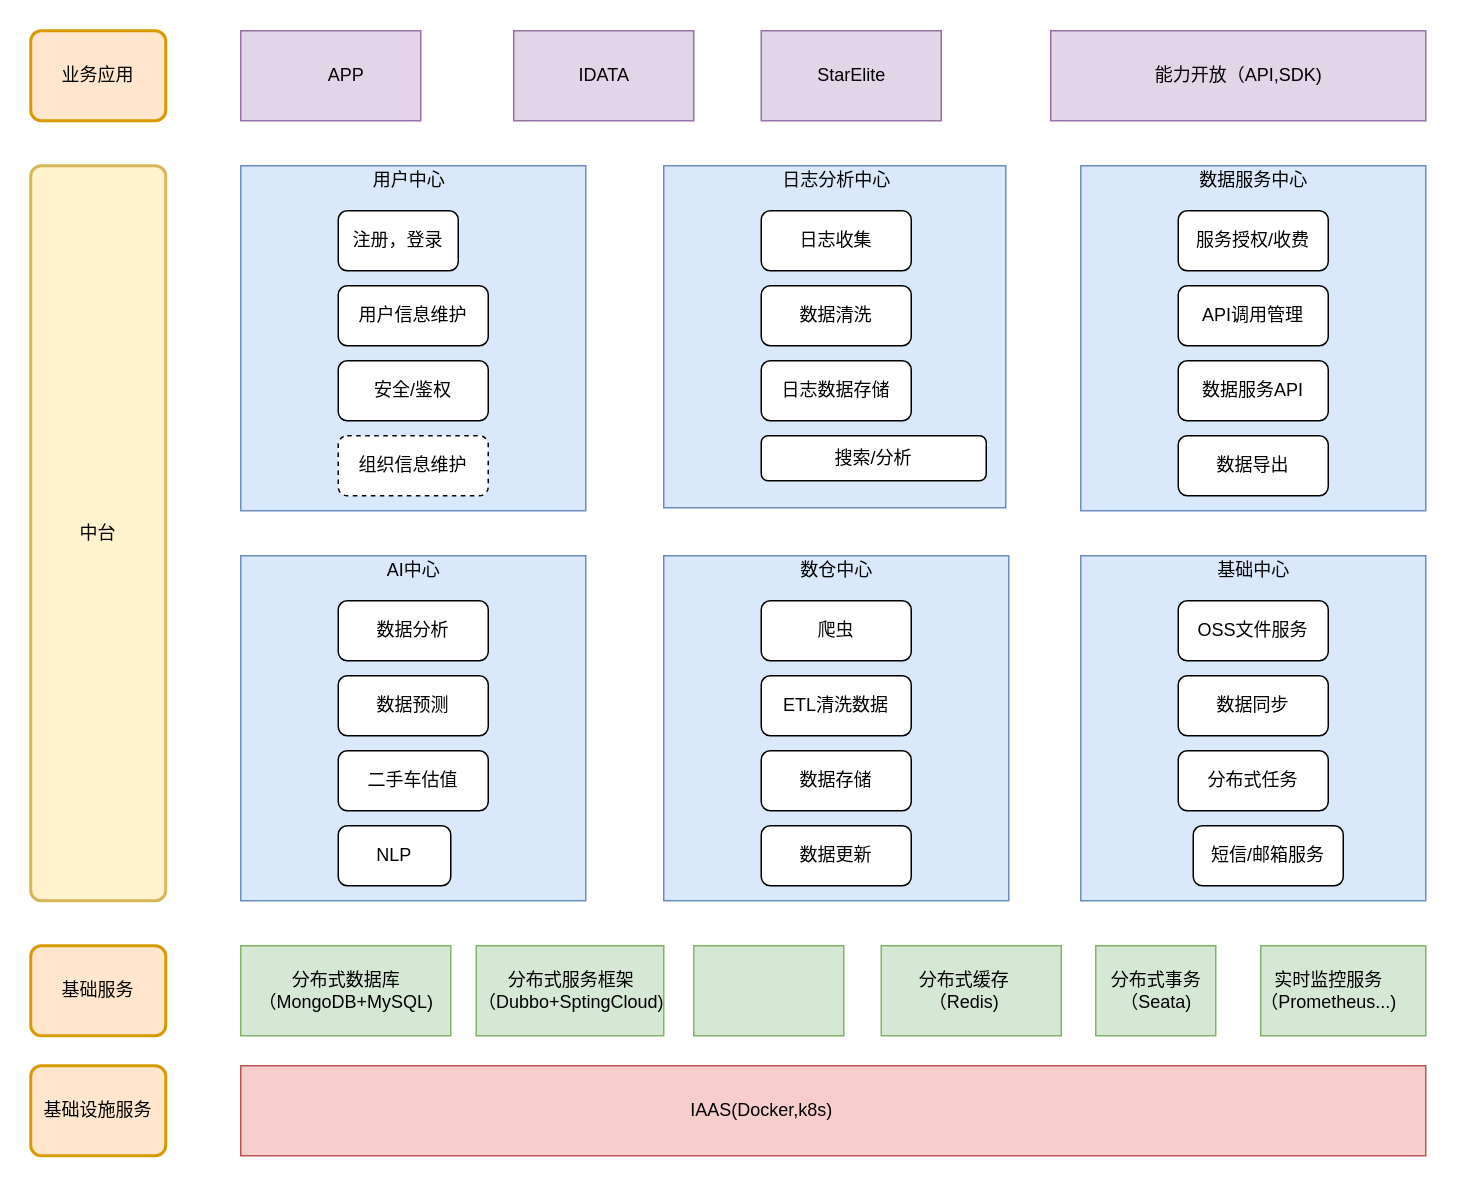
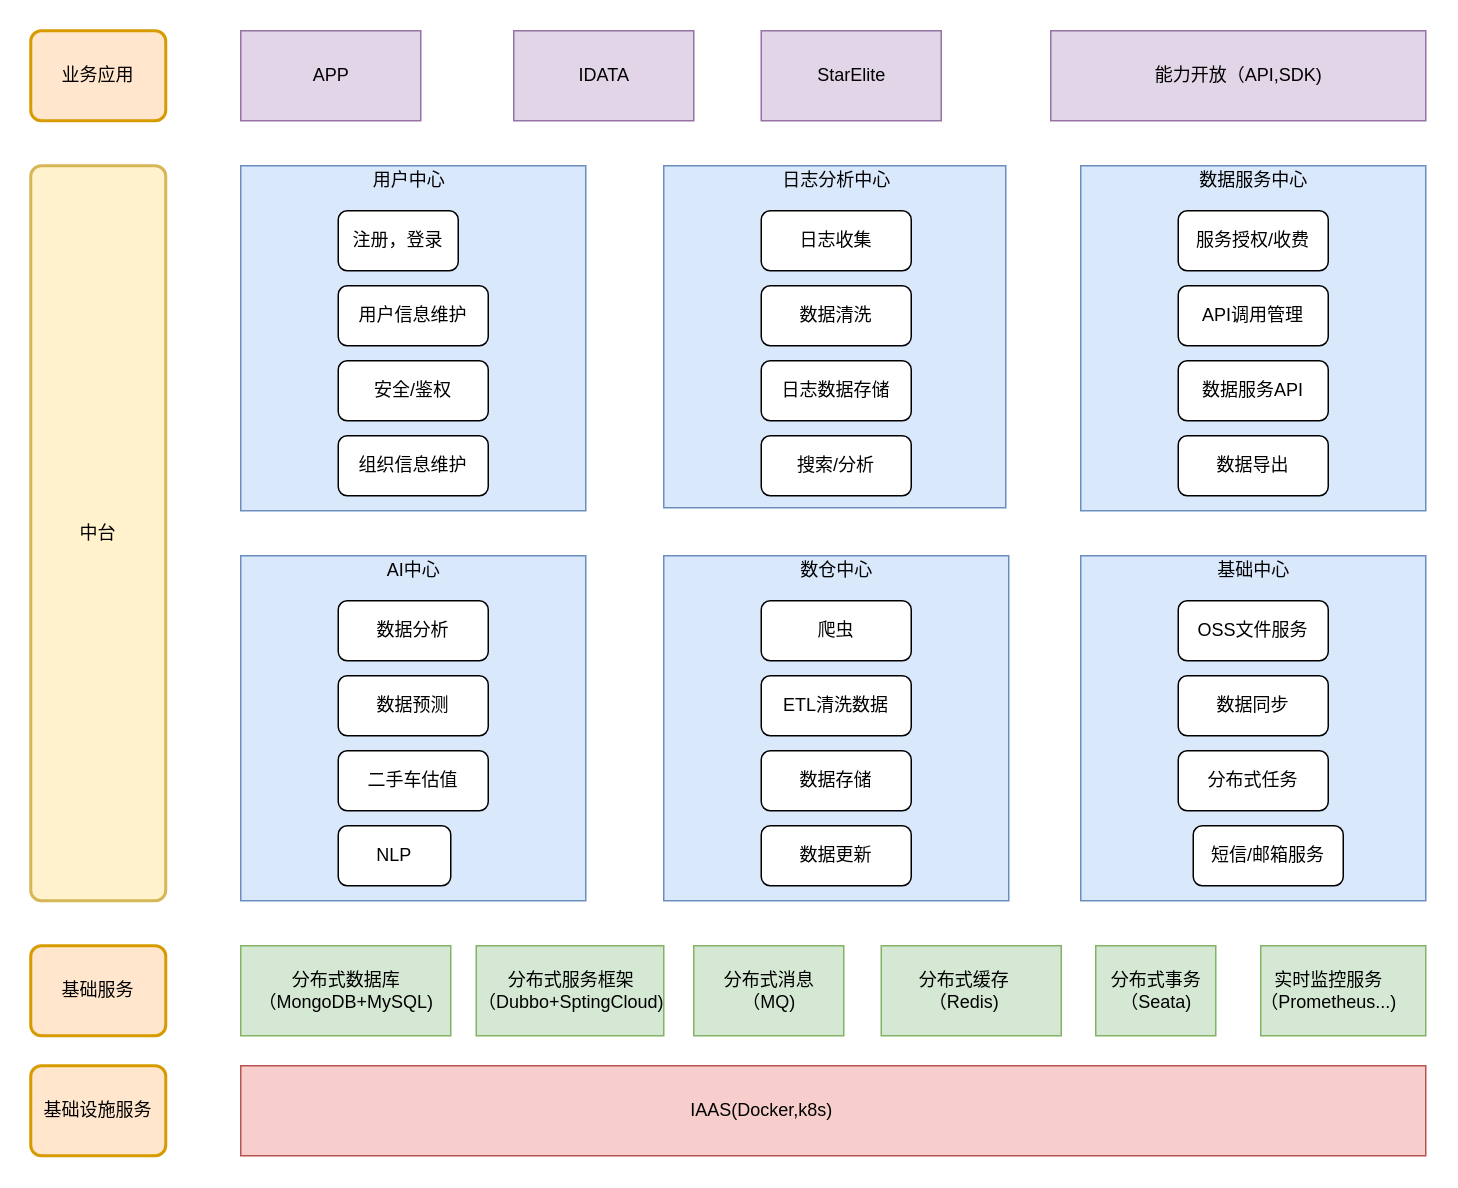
(346, 76) -> (331, 76)
(874, 458) -> (836, 466)
(413, 466) -> (413, 466)
none -> (769, 991)
